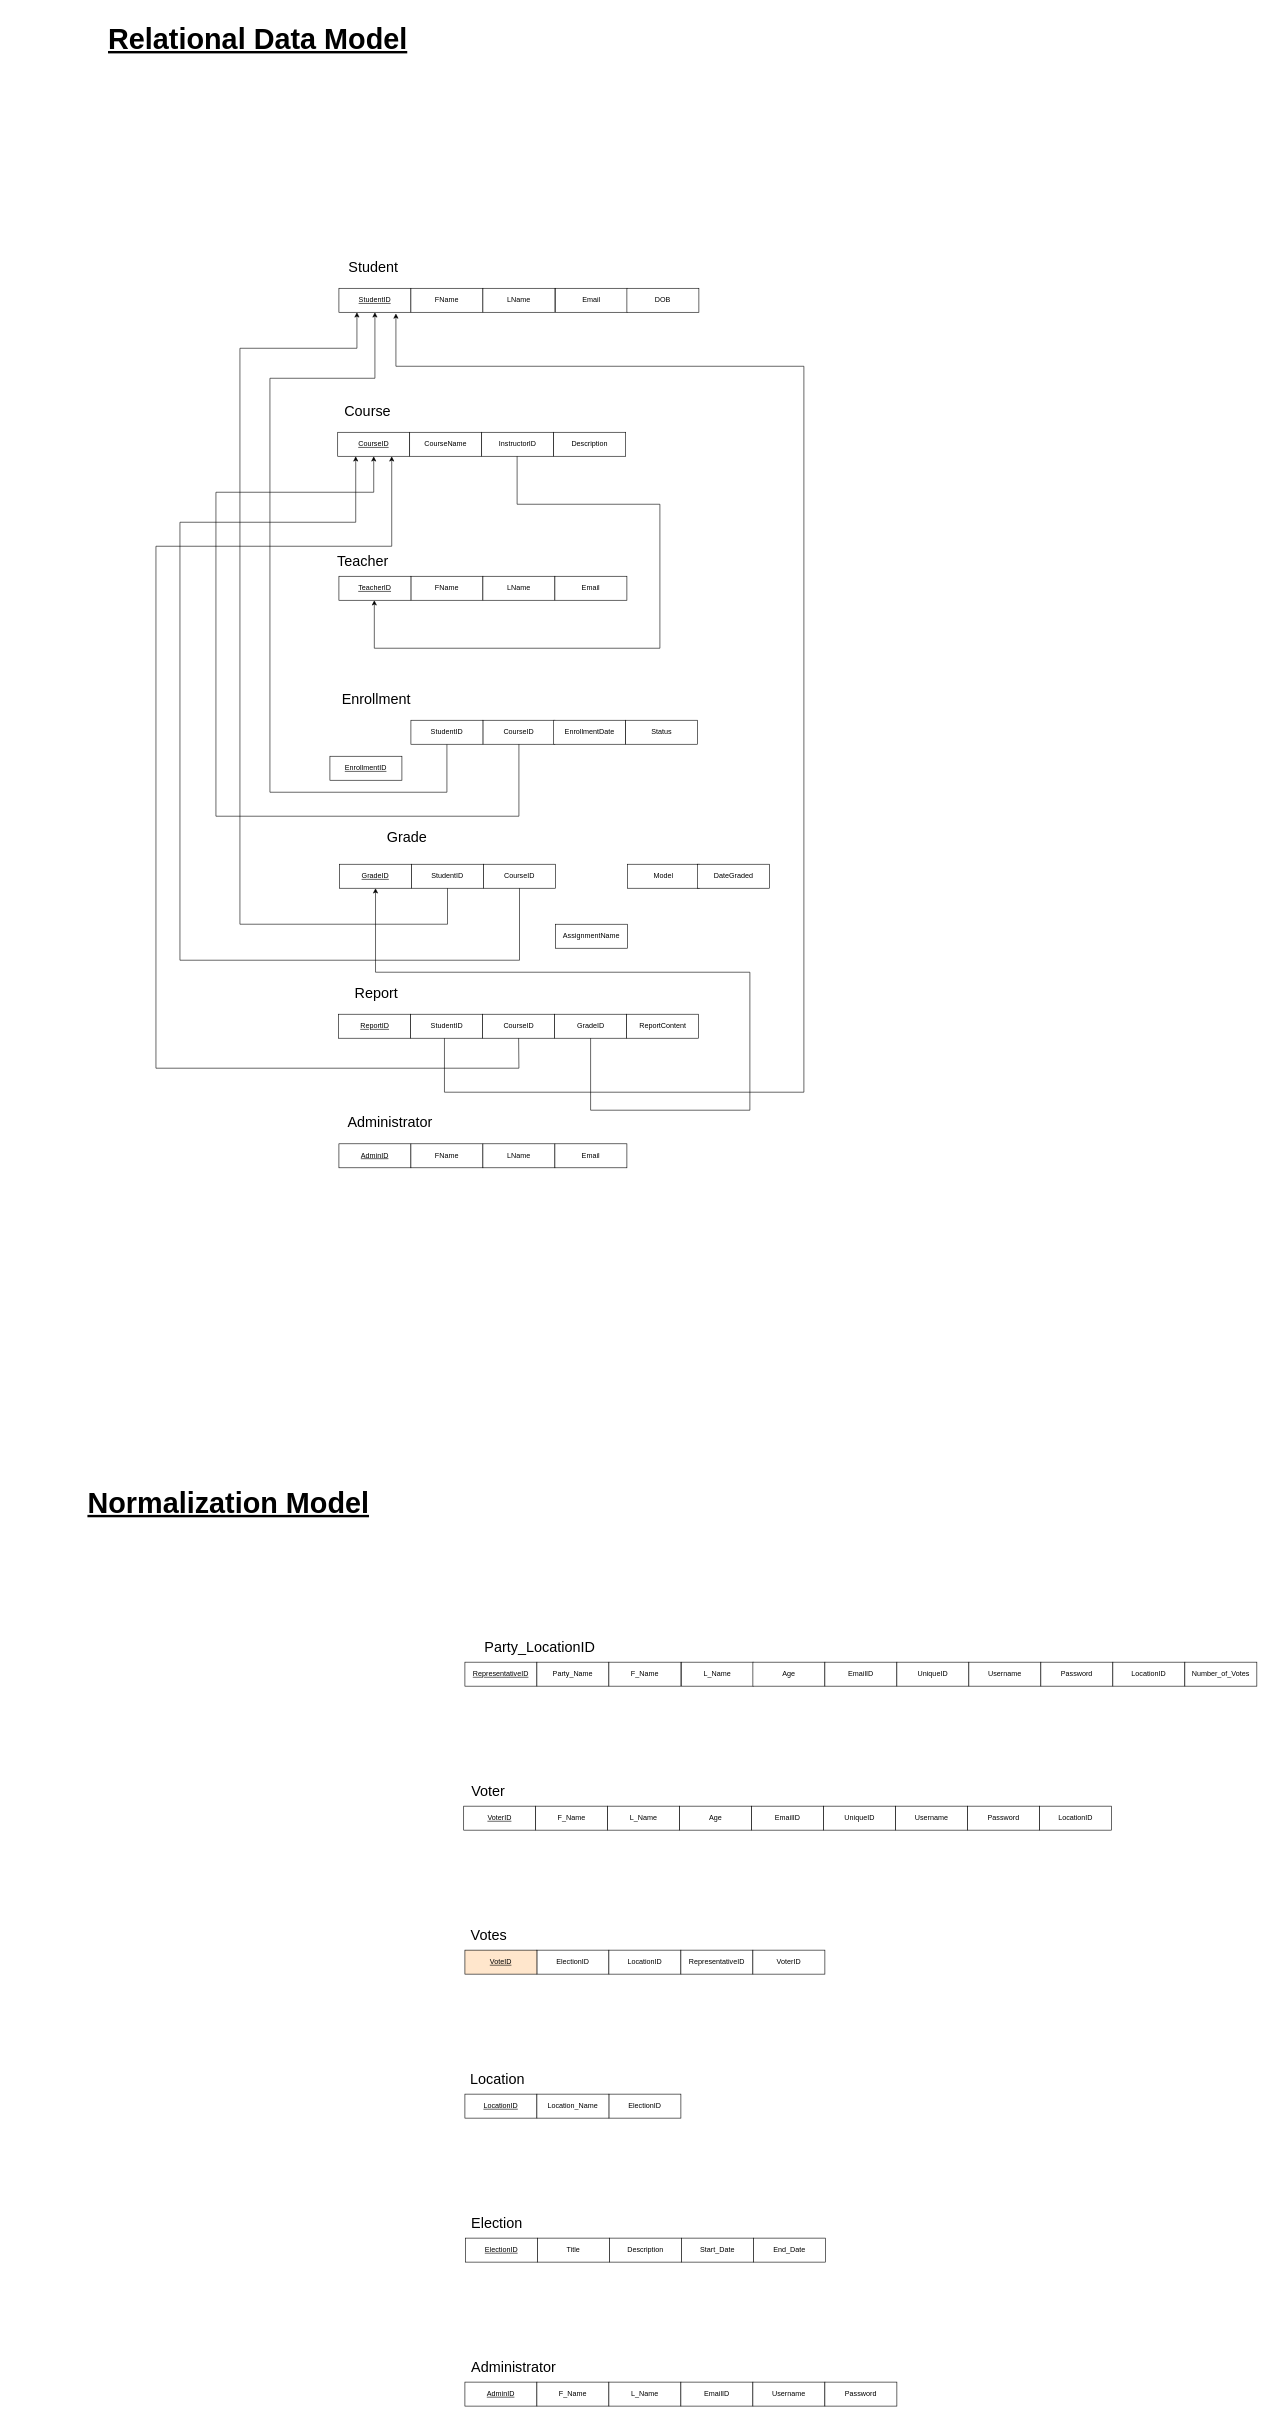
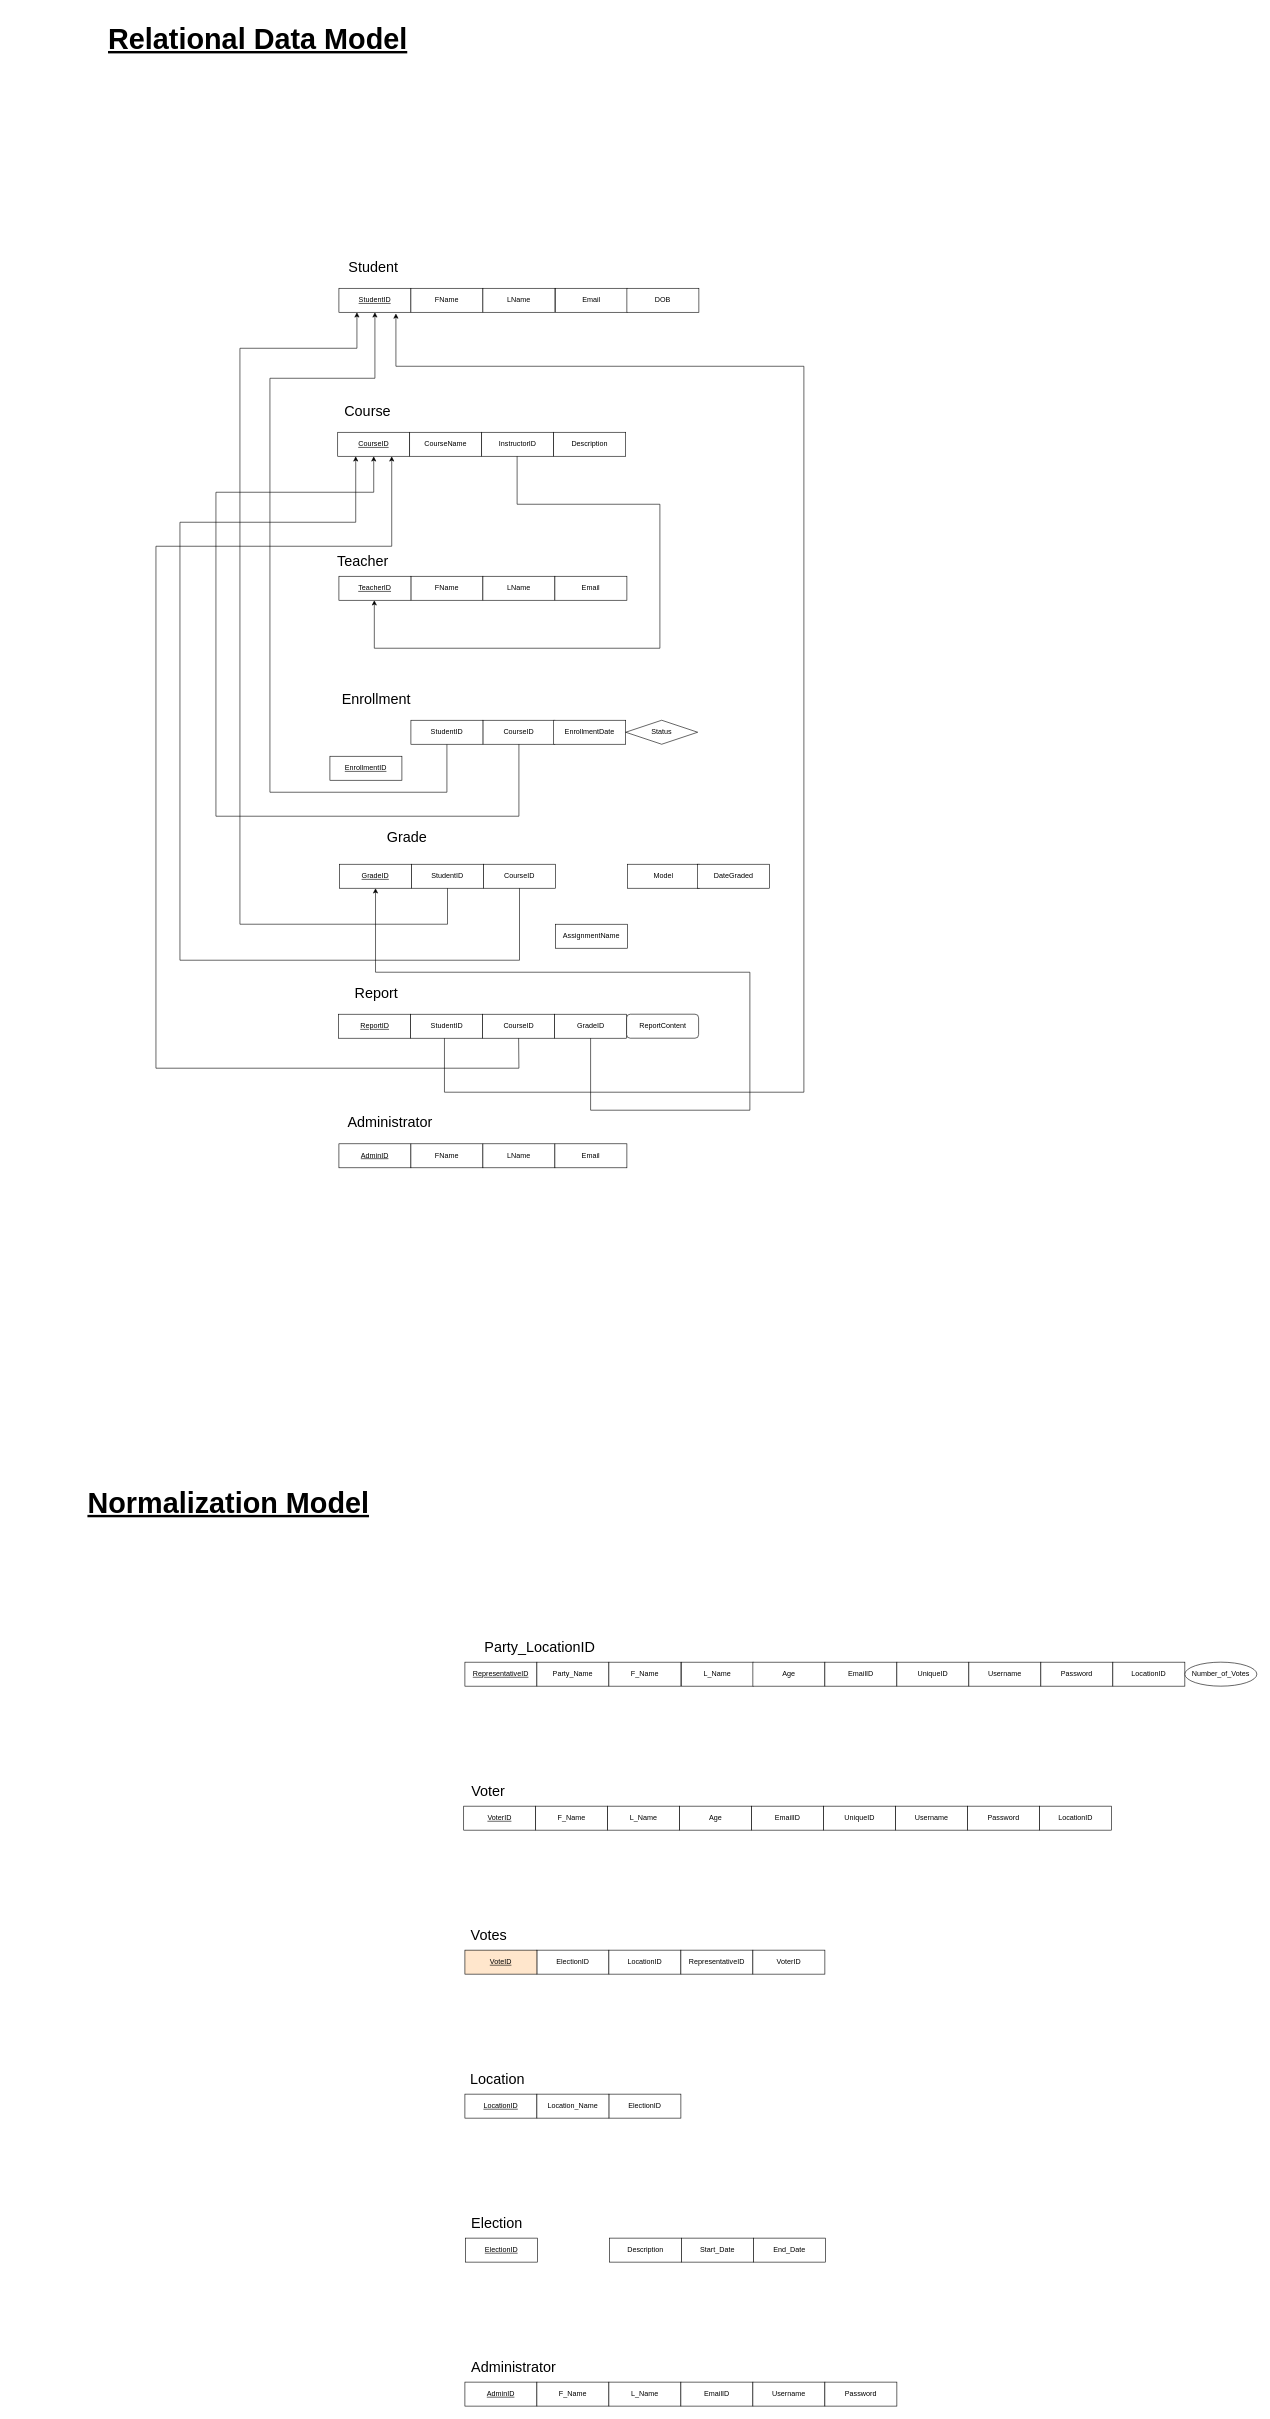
(662, 732) -> (662, 732)
(662, 1026) -> (662, 1026)
(1221, 1674) -> (1221, 1674)
(573, 2250) -> none
